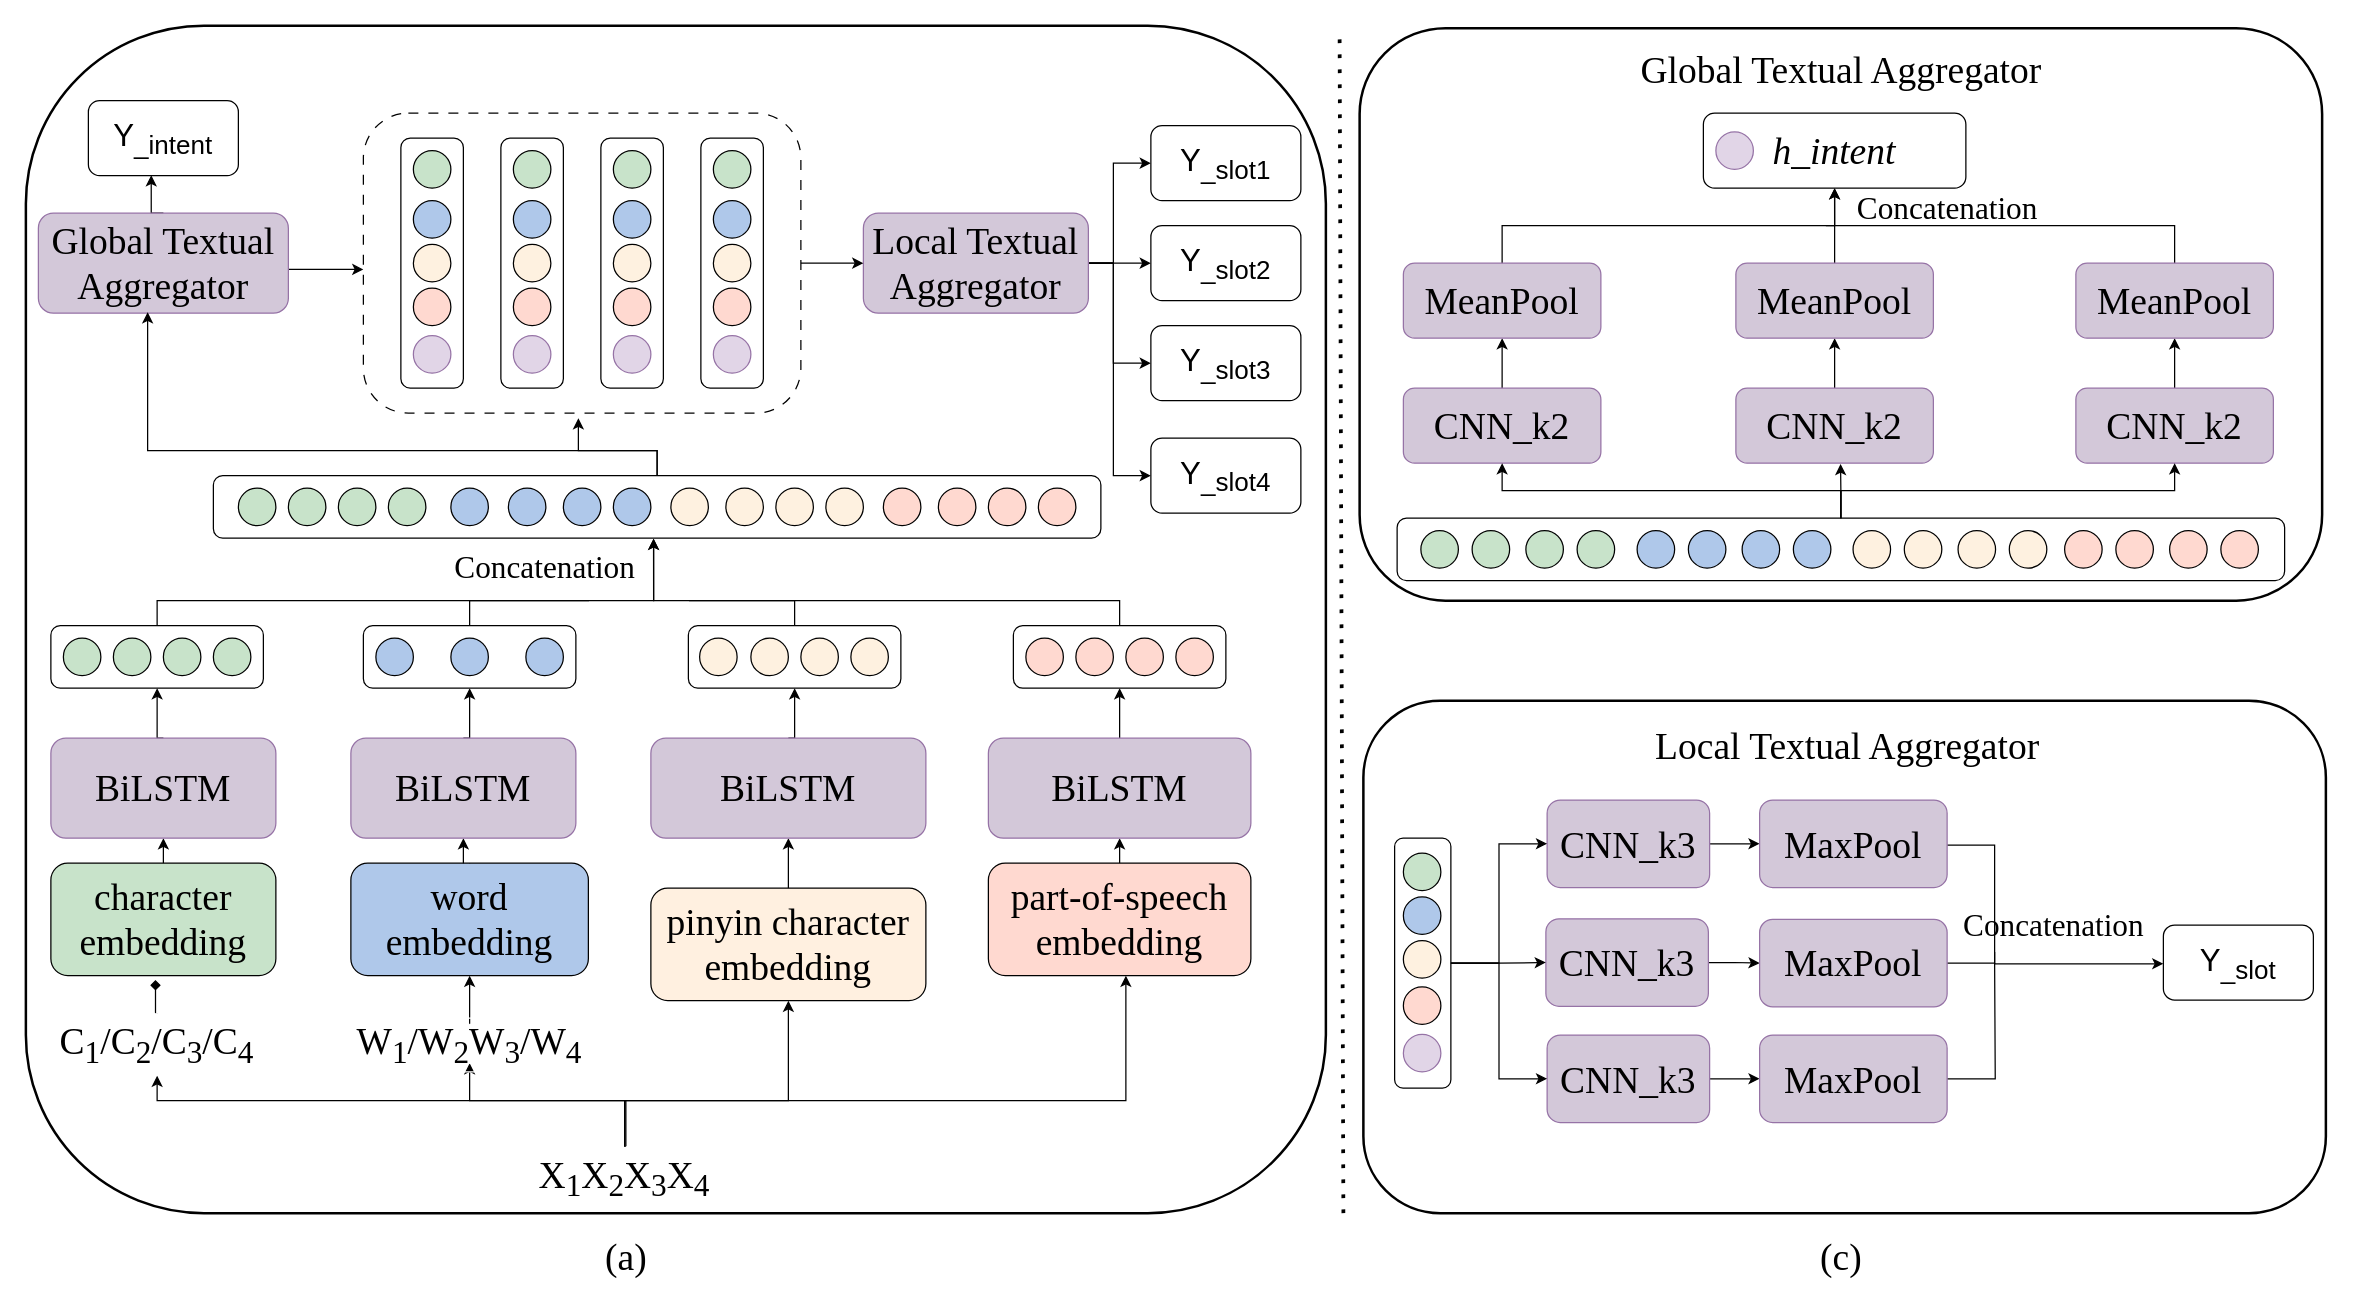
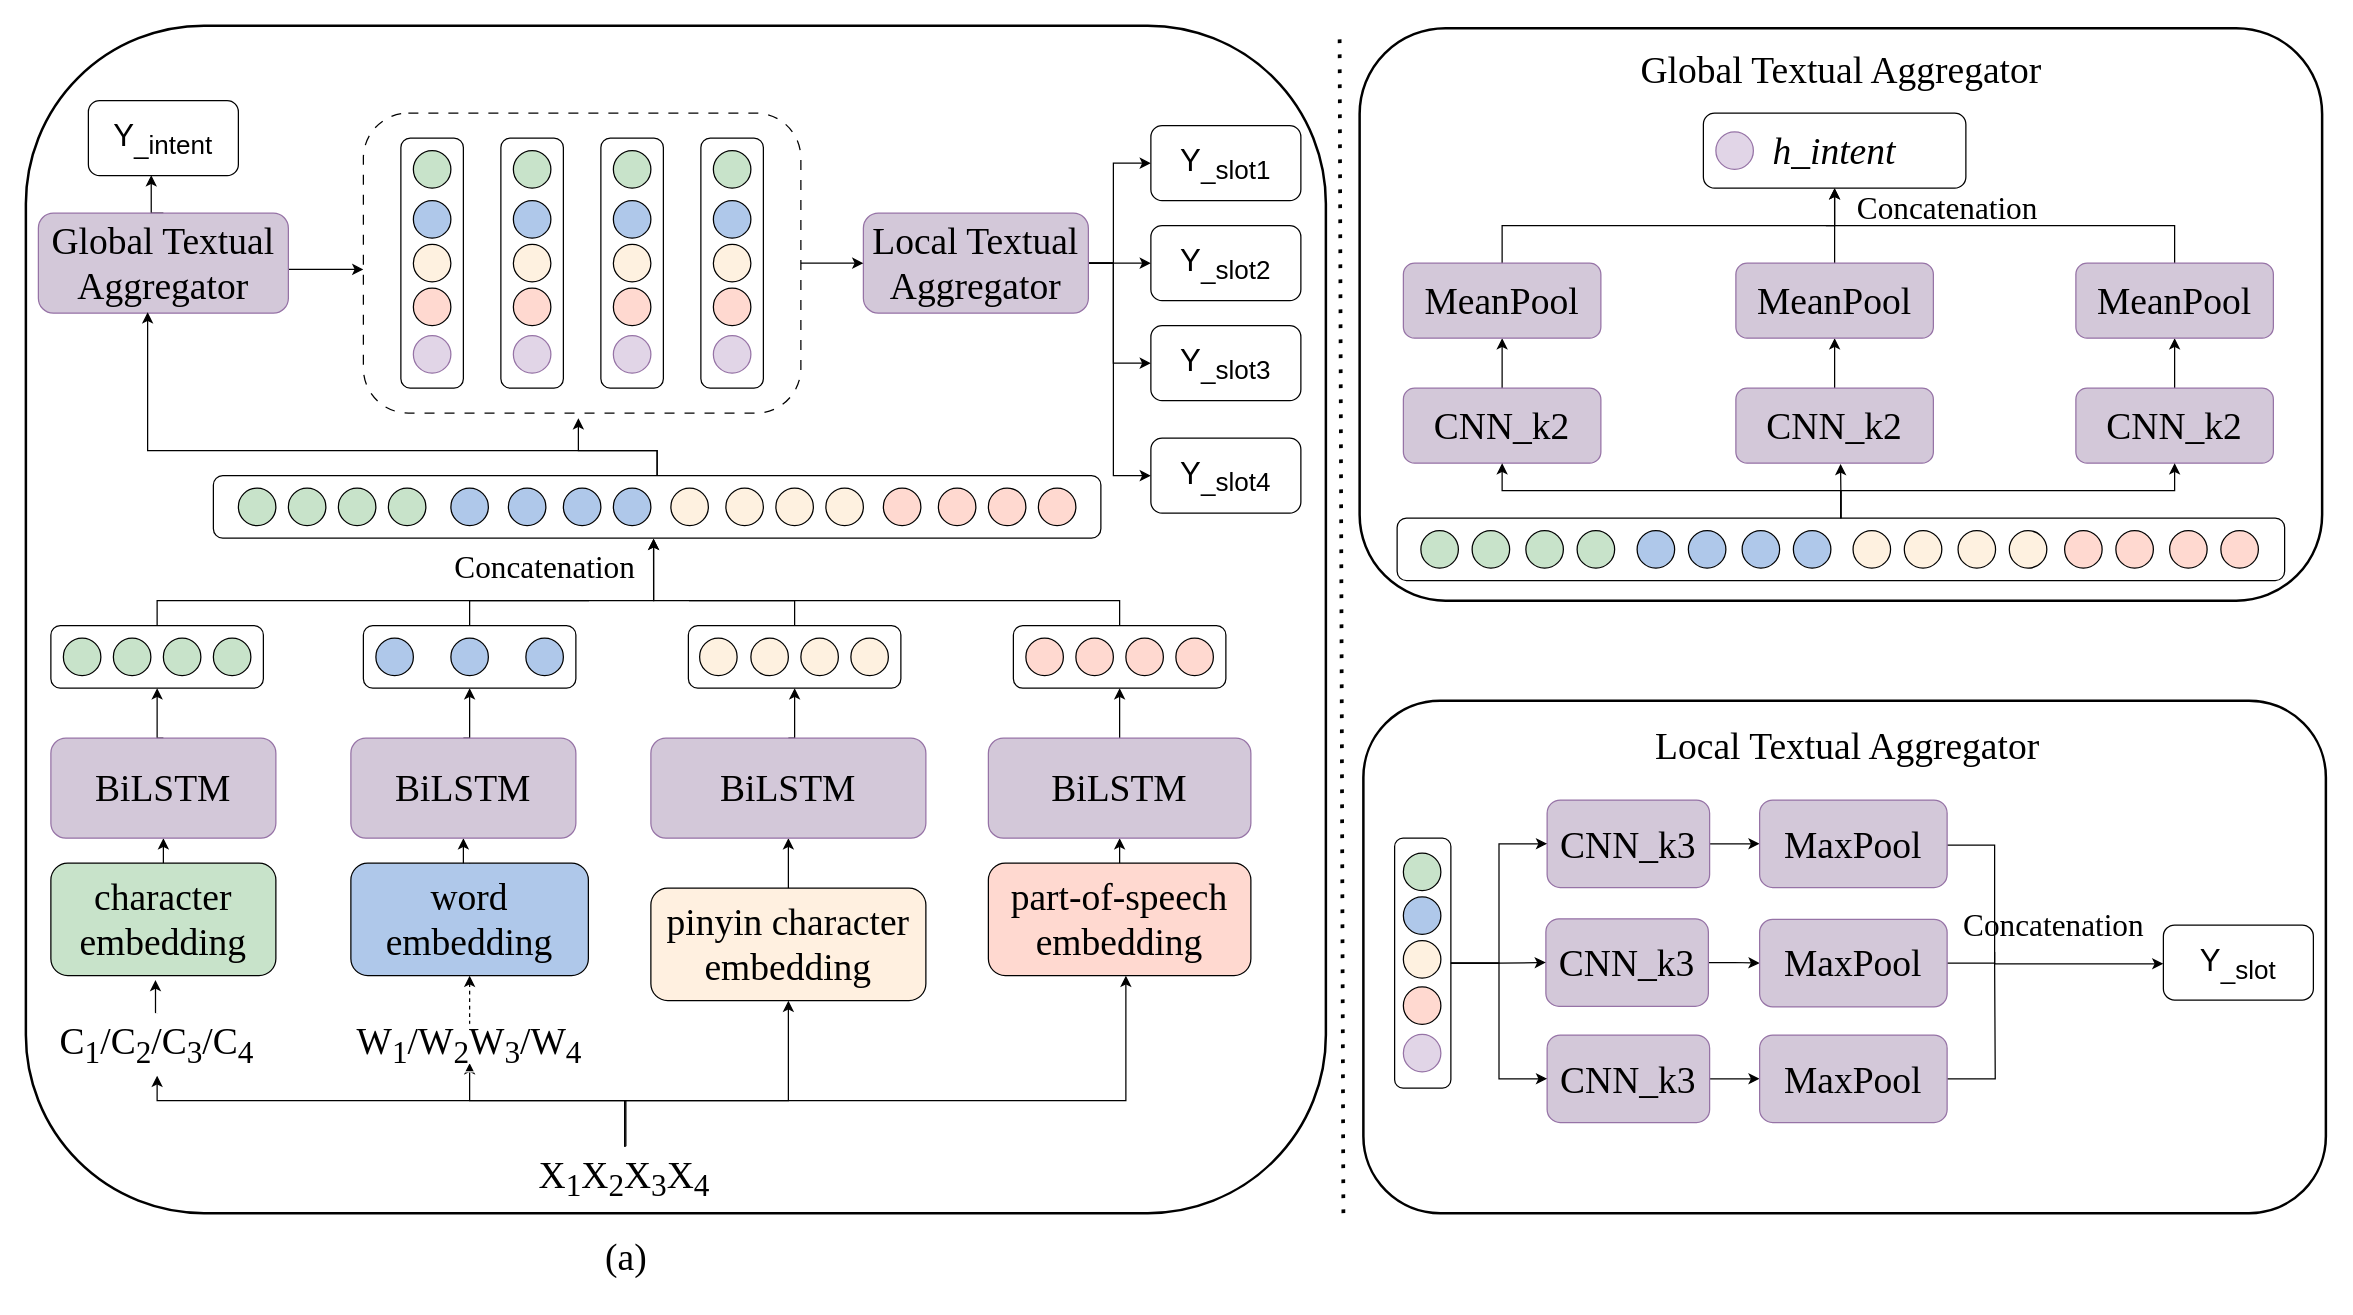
(155, 991) -> (155, 990)
(469, 1004) -> (469, 1004)
(1841, 1257) -> none
